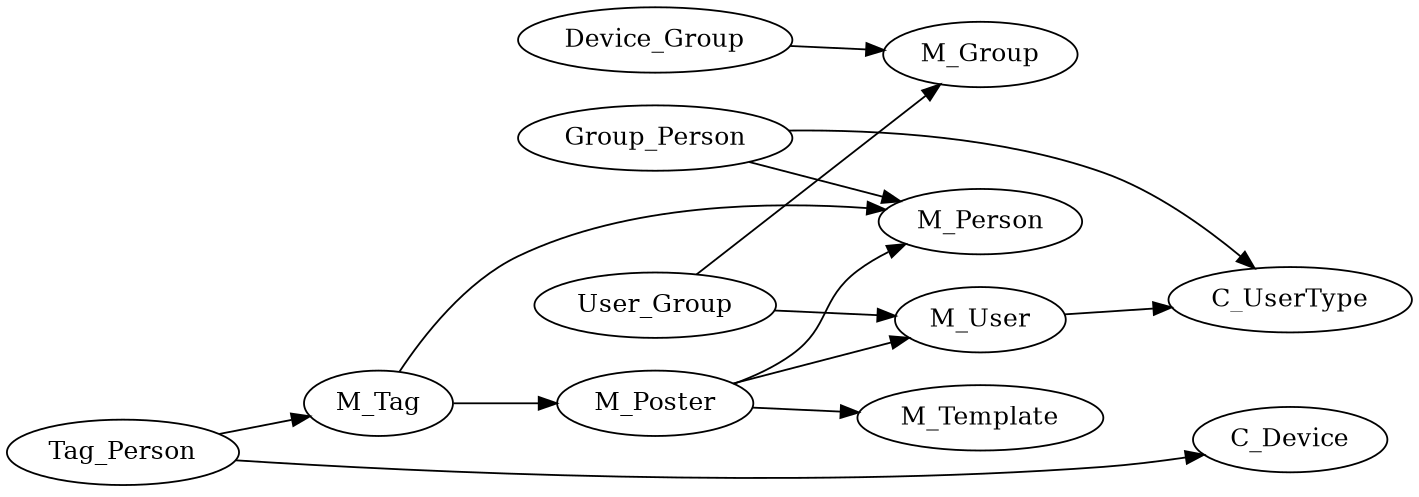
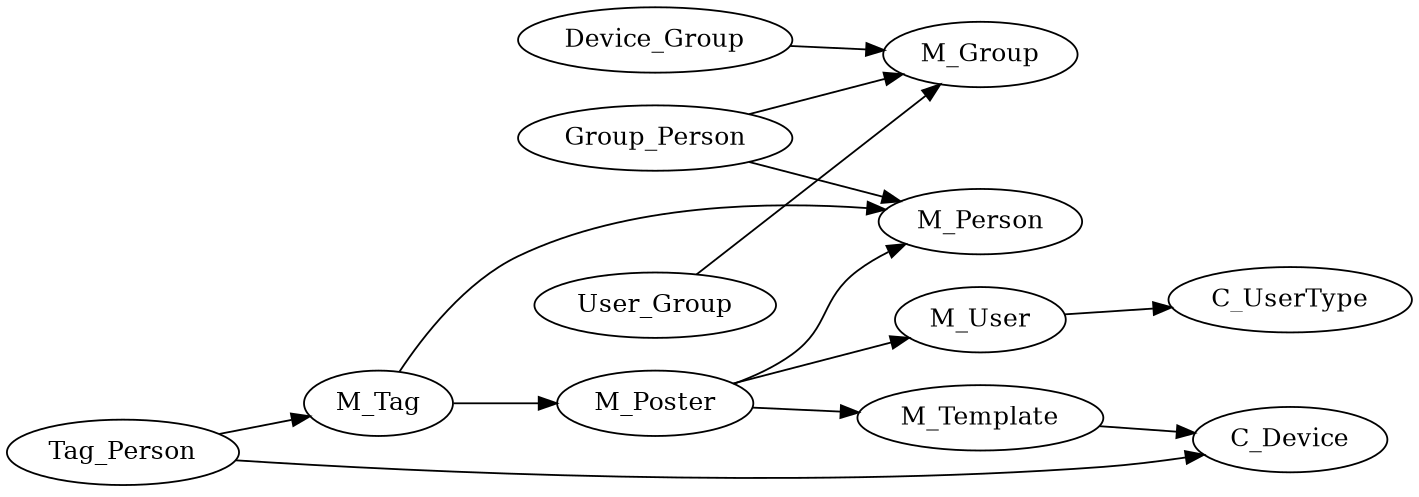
(1027, 152) -> (817, 96)
(839, 313) -> none
none -> (1138, 429)
